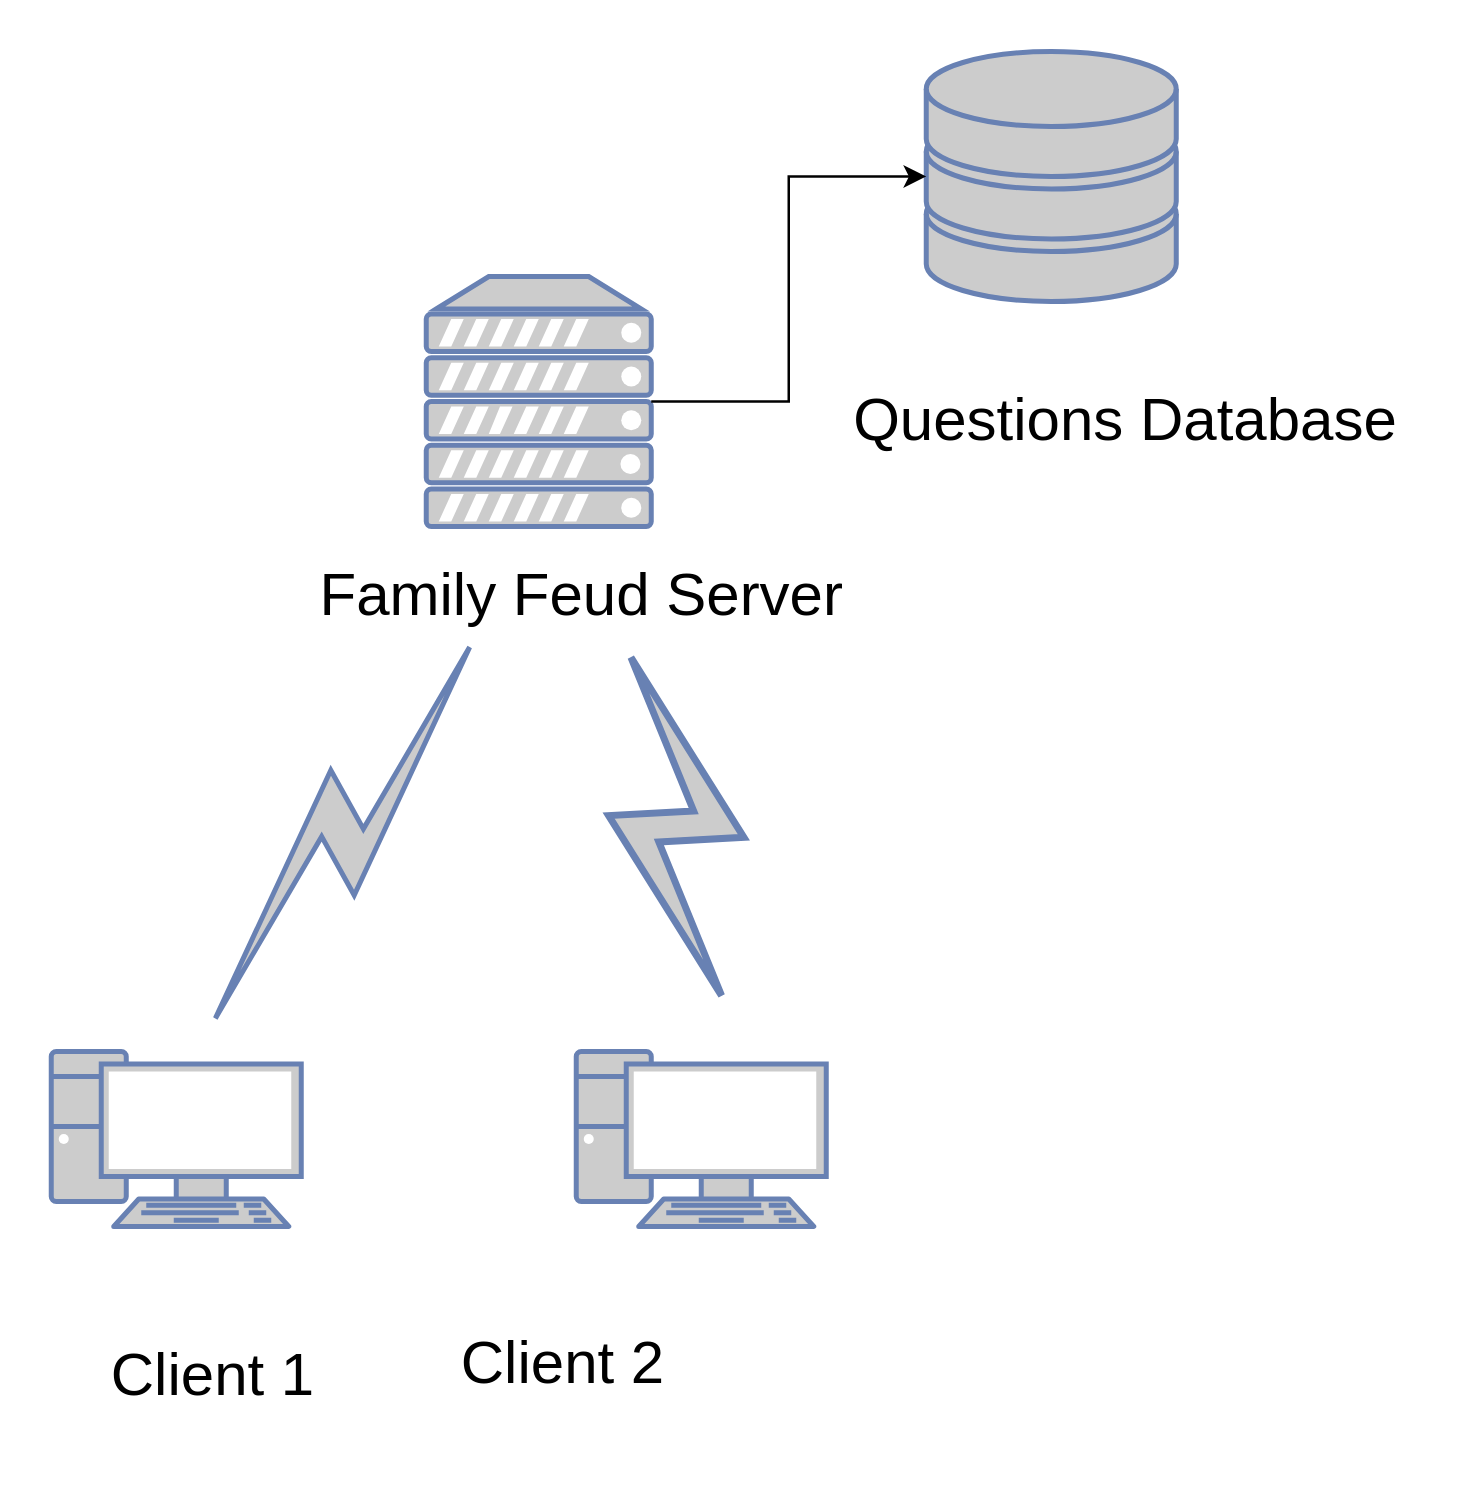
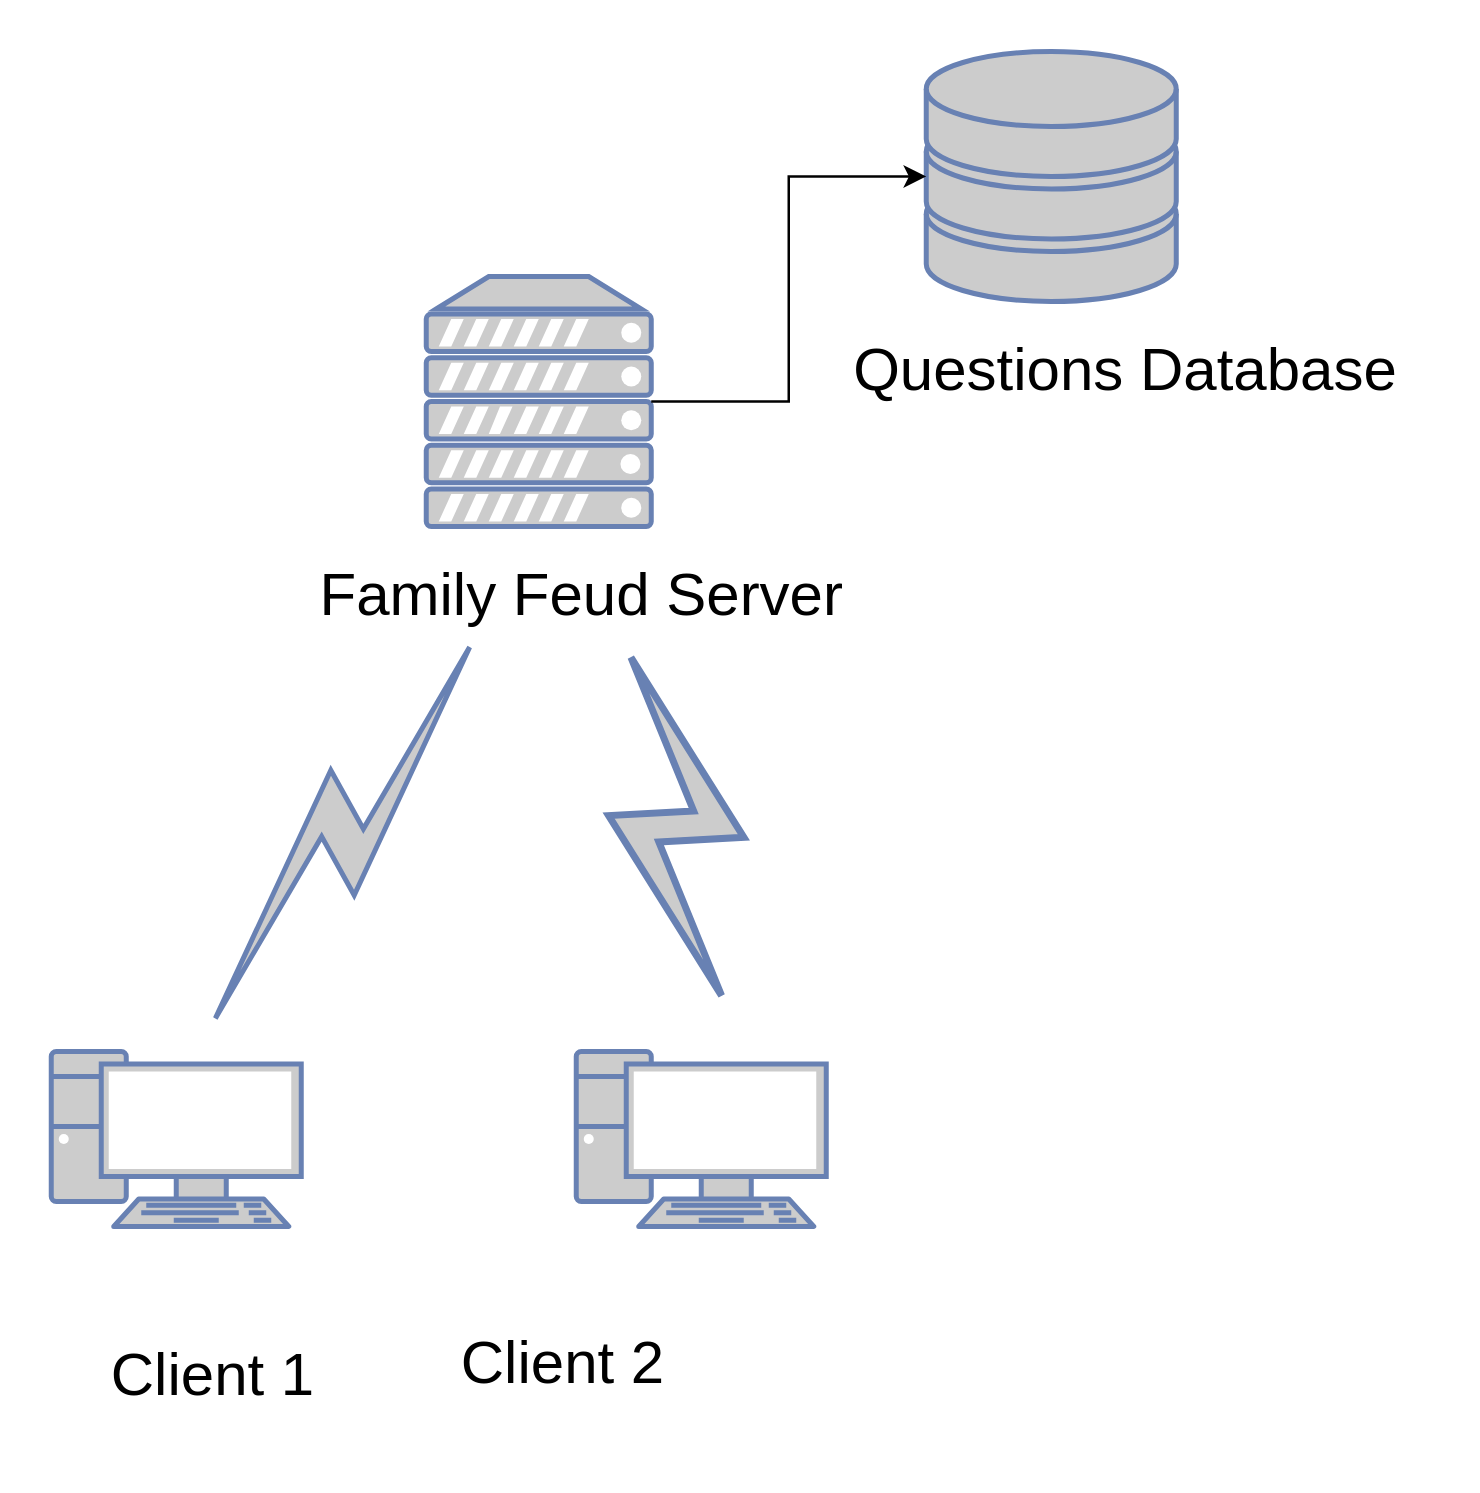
(1126, 420) -> (1126, 370)
